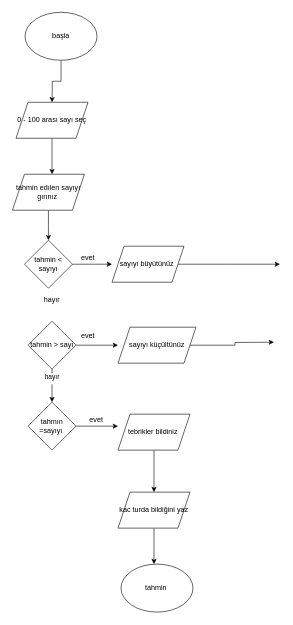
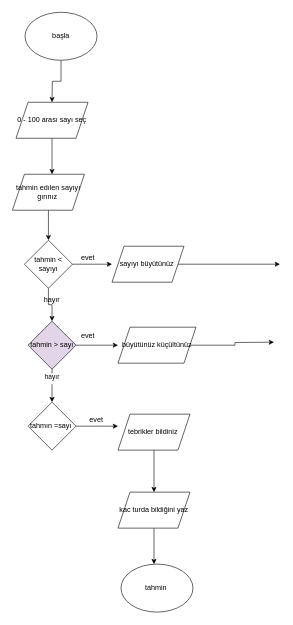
none -> (48, 299)
(52, 345) -> (52, 345)
(157, 345) -> (157, 345)
(52, 426) -> (52, 426)
